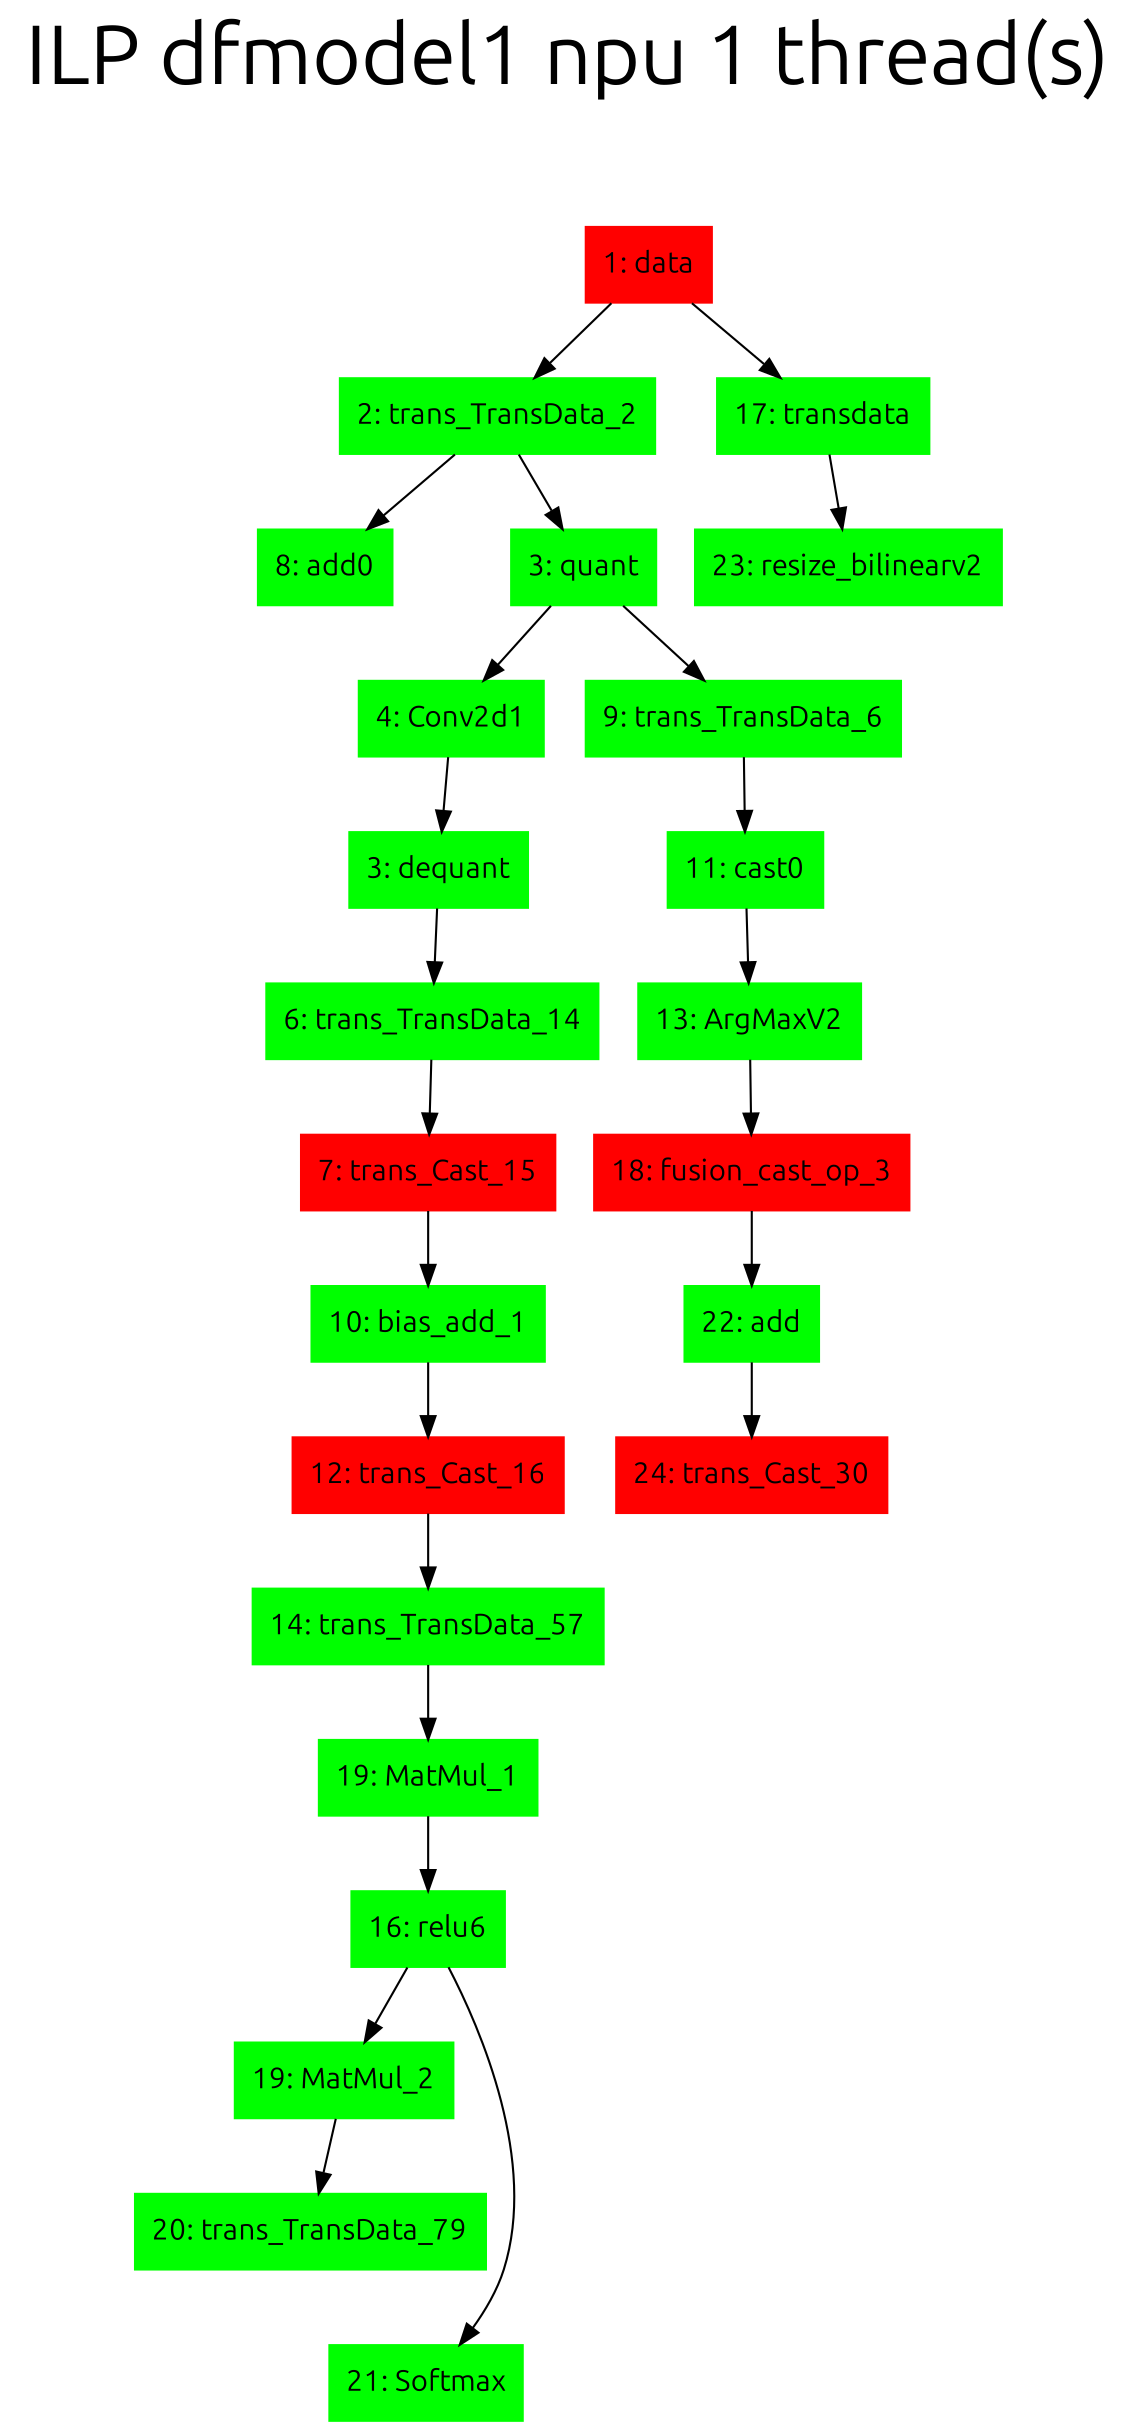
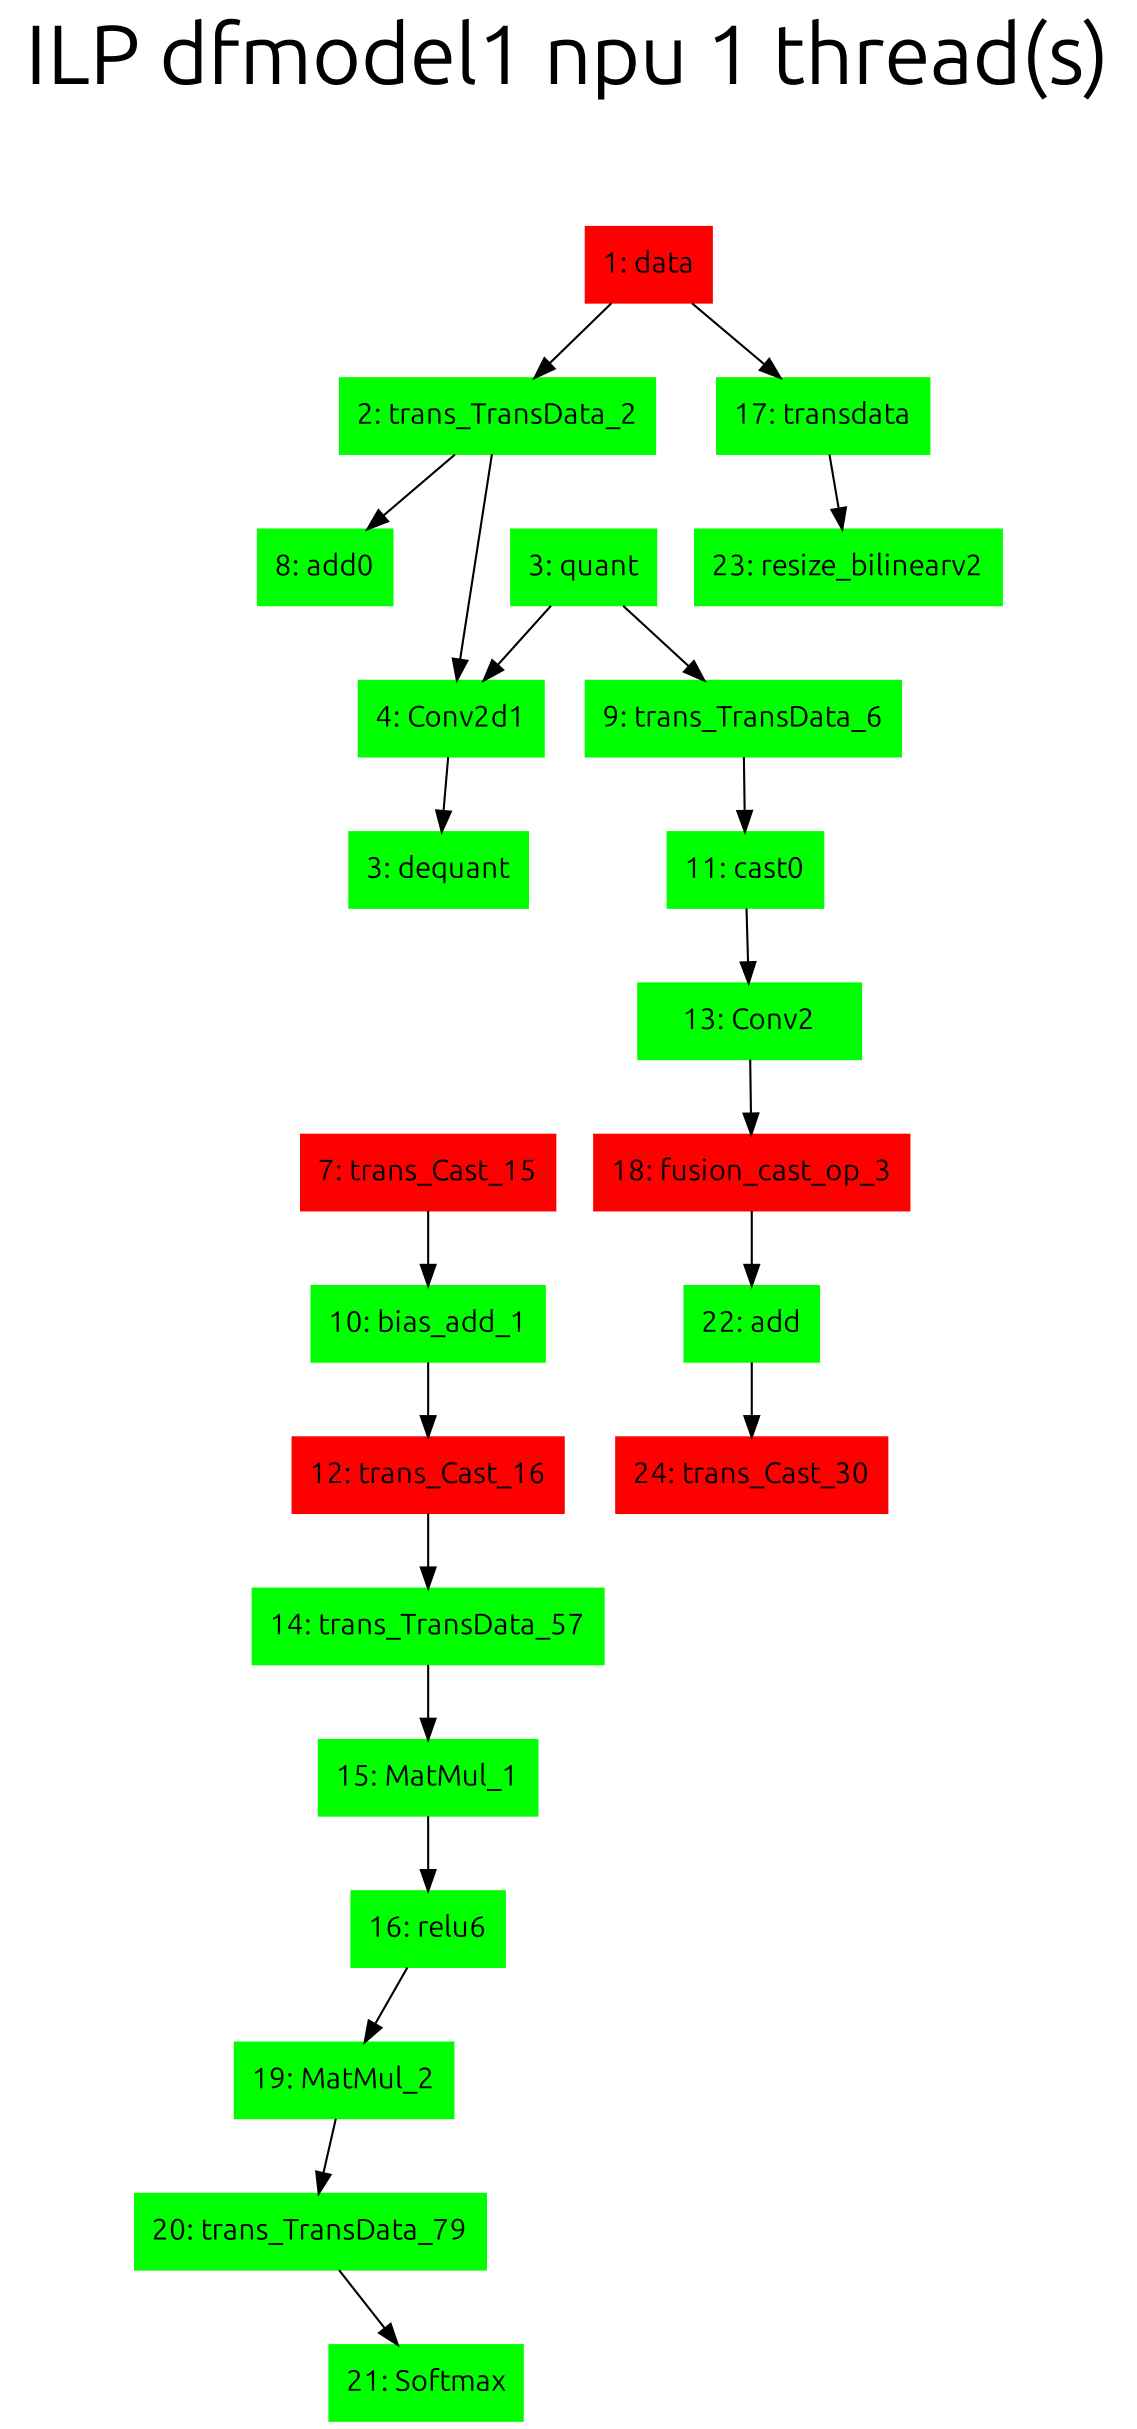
(535, 483) -> (476, 557)
(432, 1021) -> none
(750, 1021) -> (750, 1021)
(428, 1778) -> (428, 1778)
(510, 2147) -> (362, 2299)
